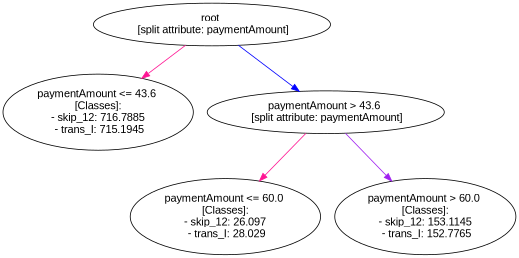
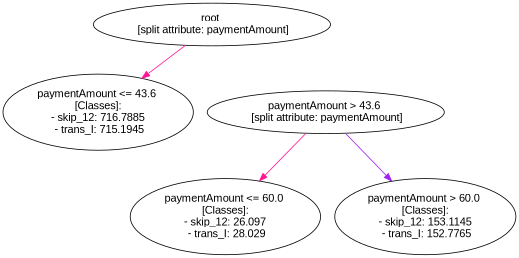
(266, 66) -> none
